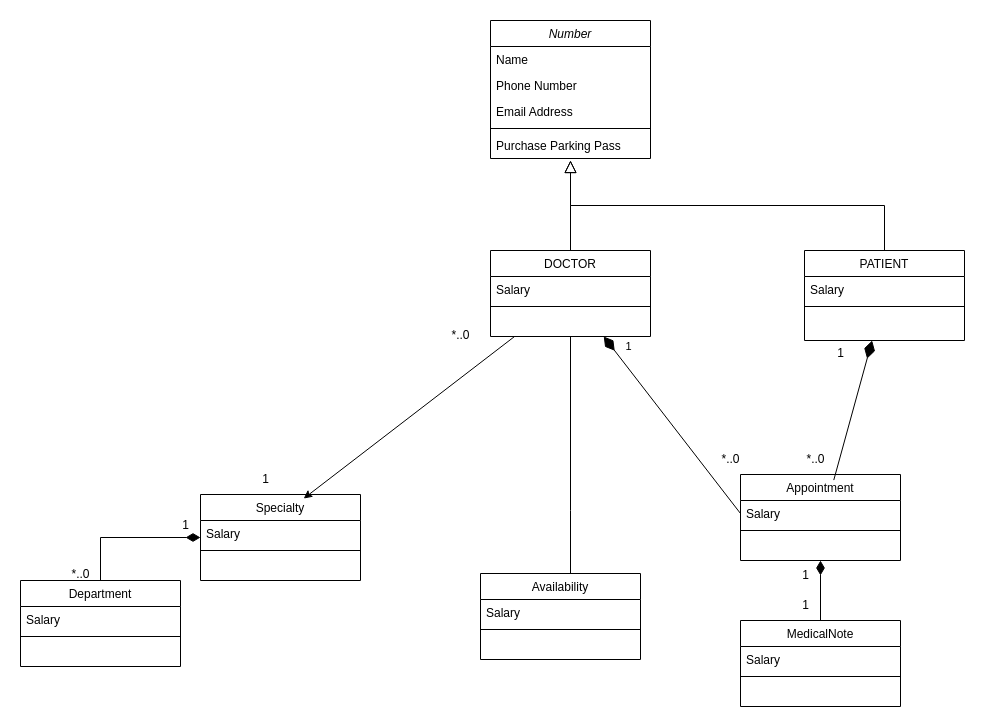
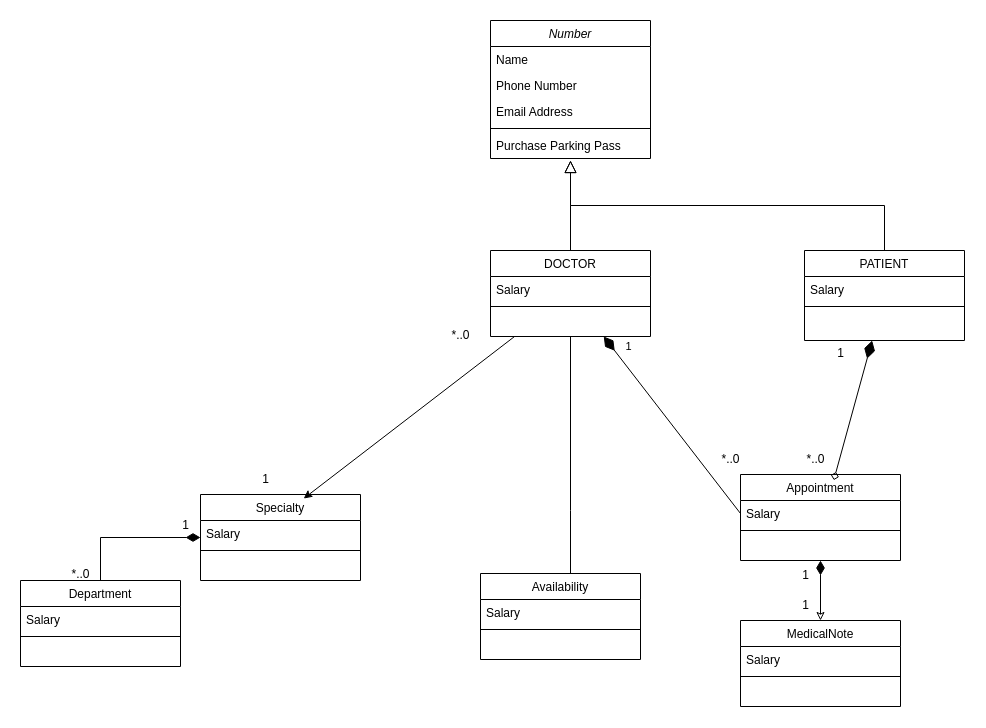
(835, 475) -> (836, 472)
(821, 615) -> (821, 612)
